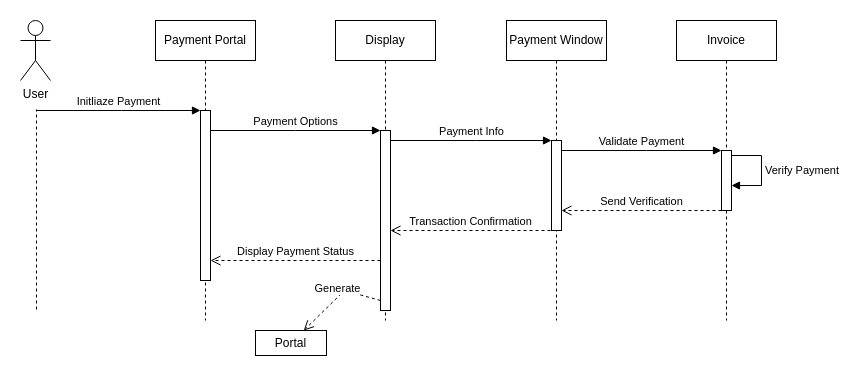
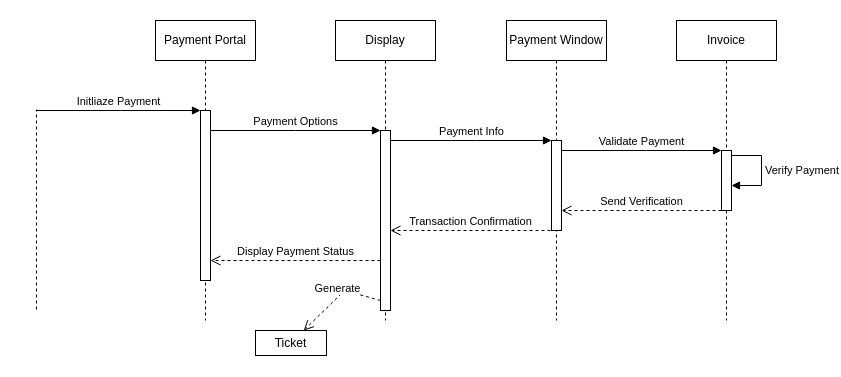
(36, 51) -> none
(291, 344) -> (291, 344)
